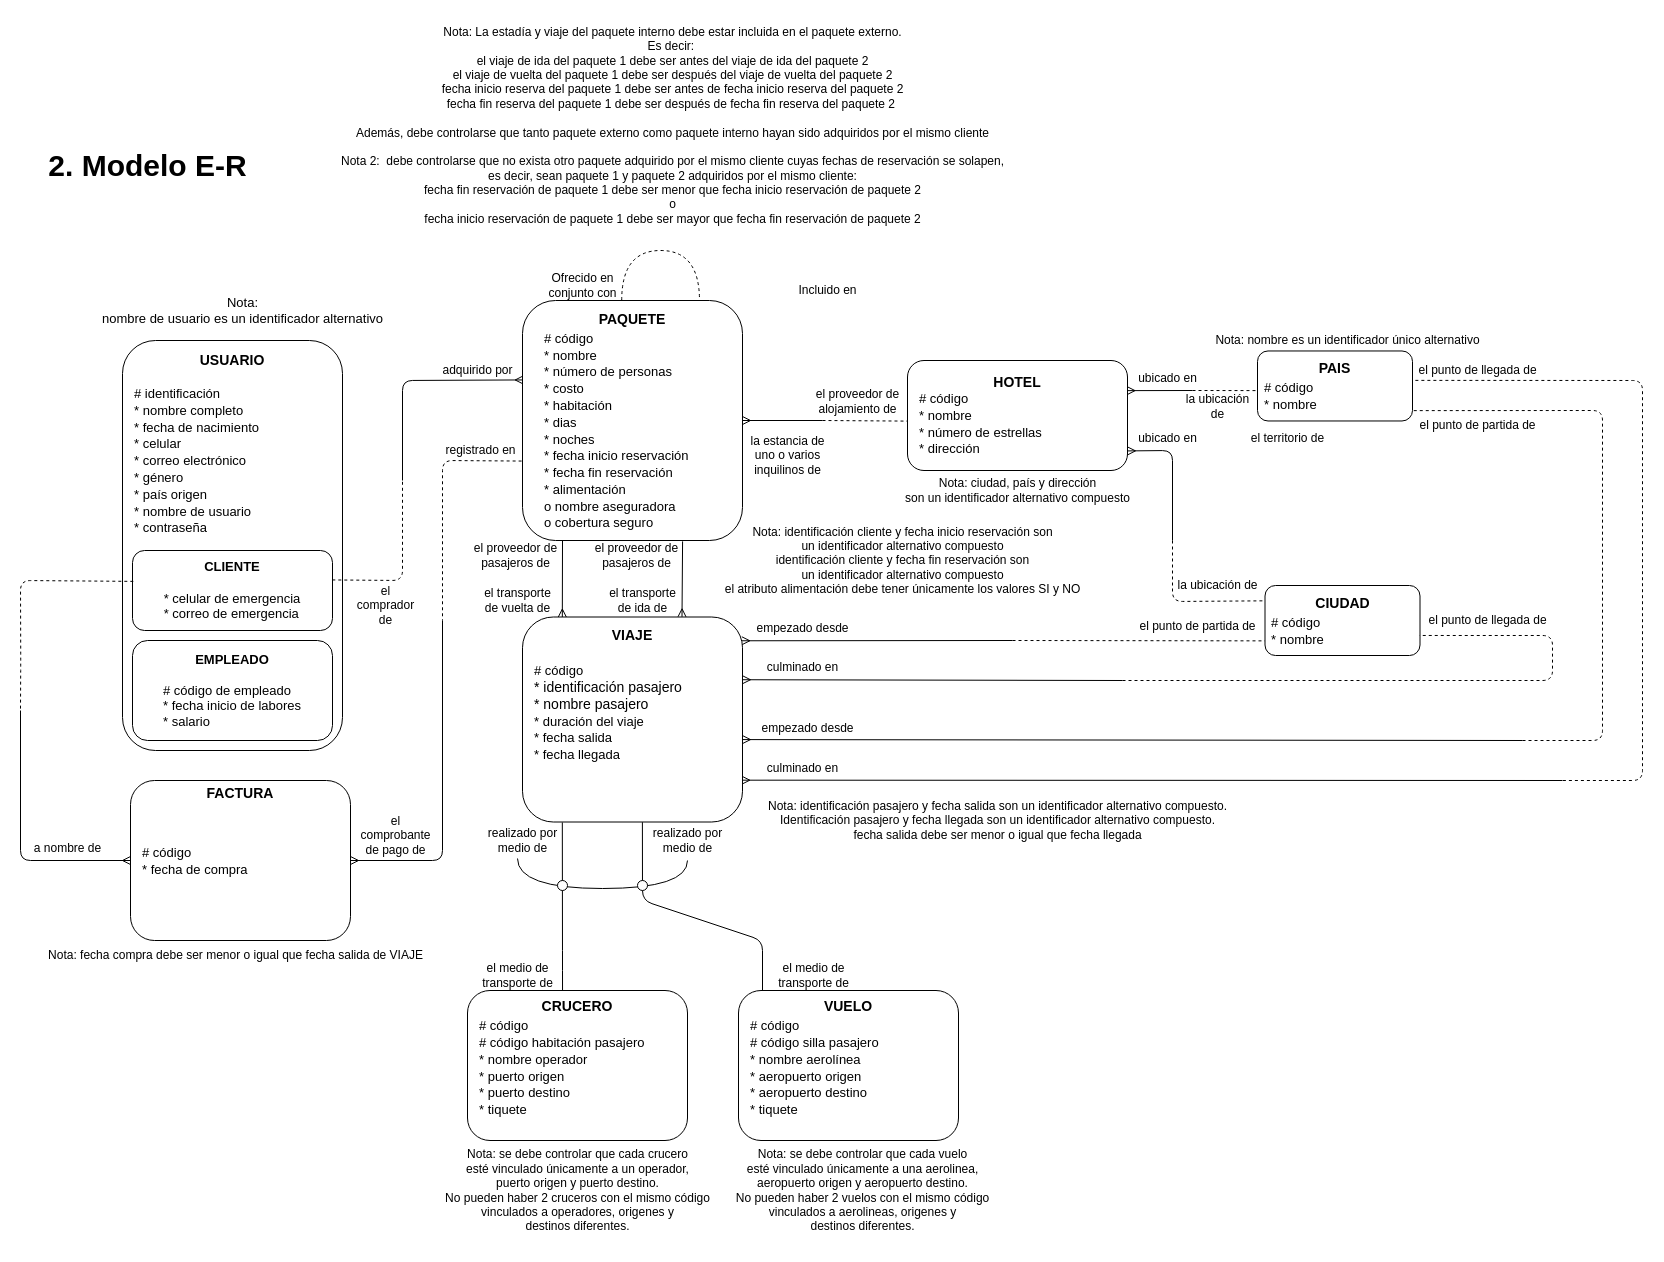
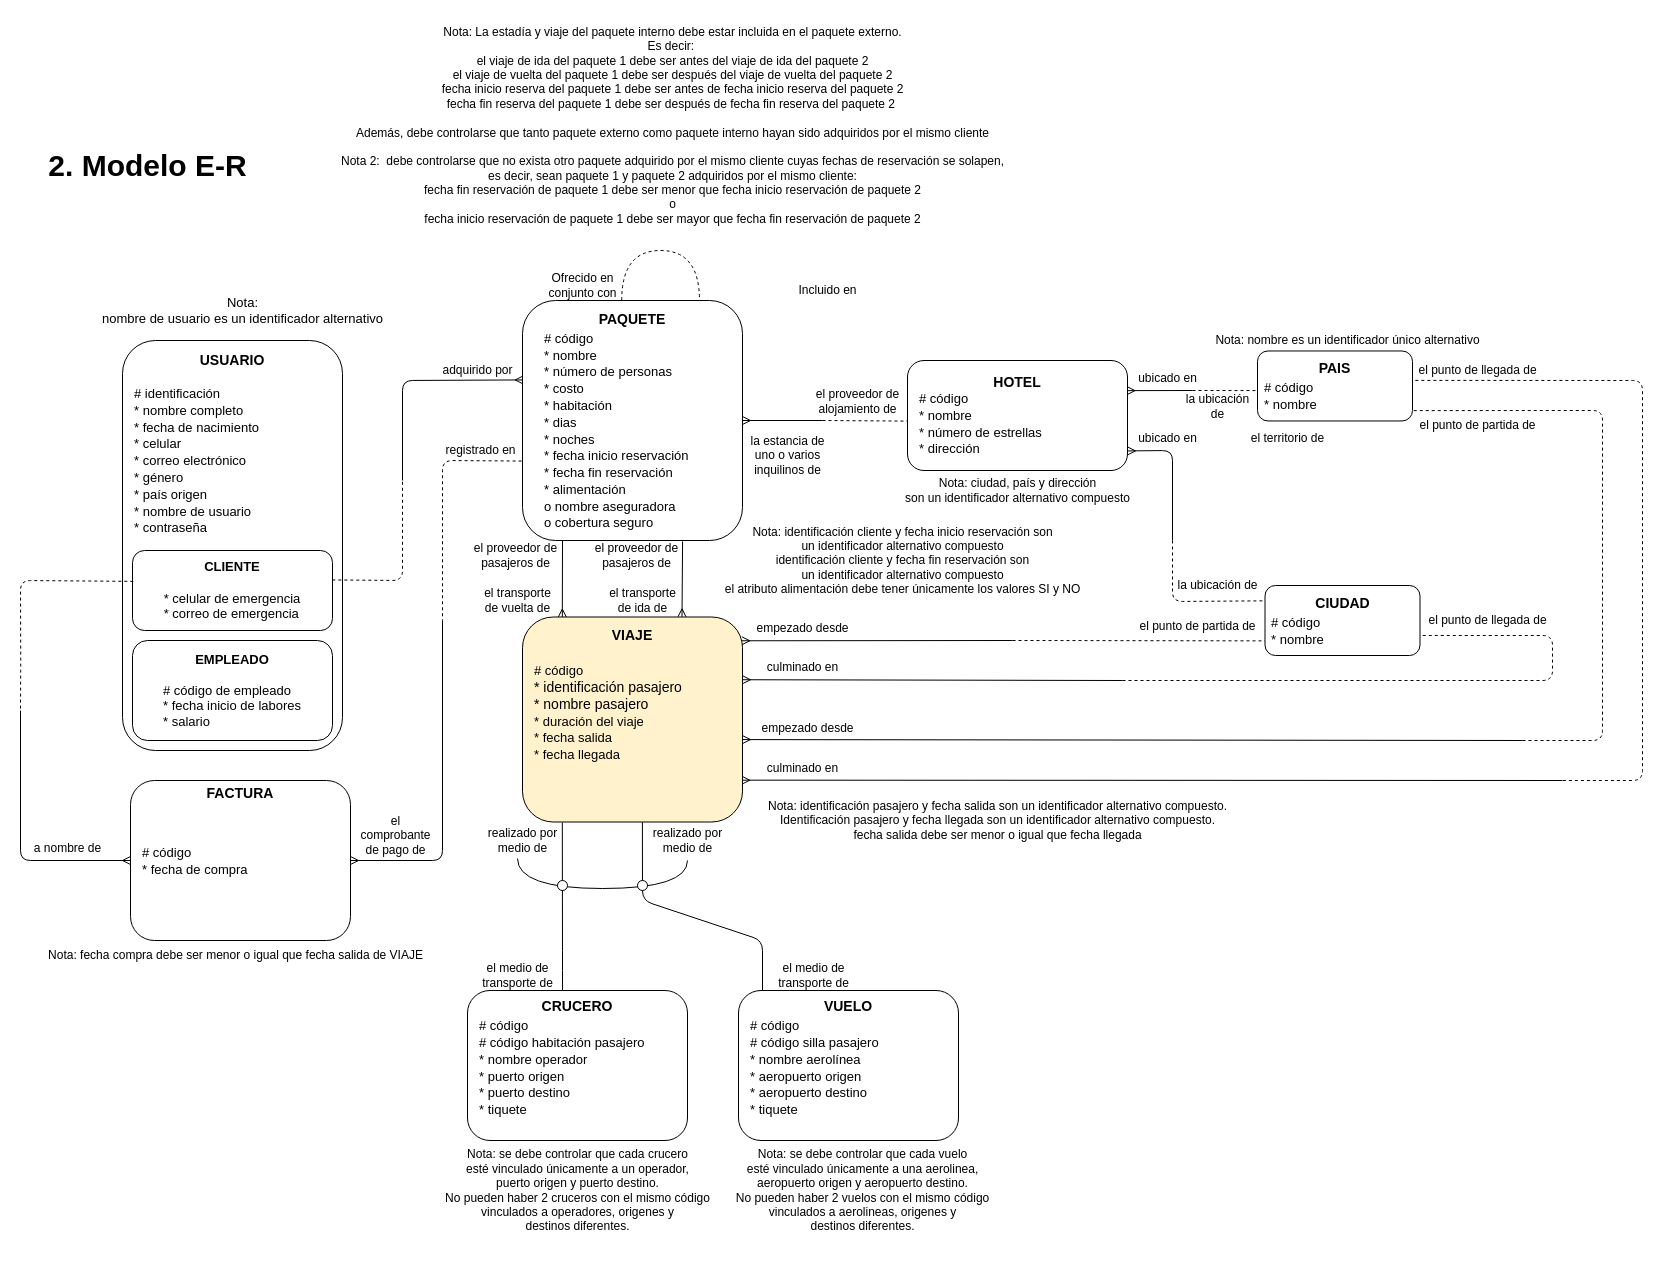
(386, 606) -> none
(633, 720) -> (633, 720)
